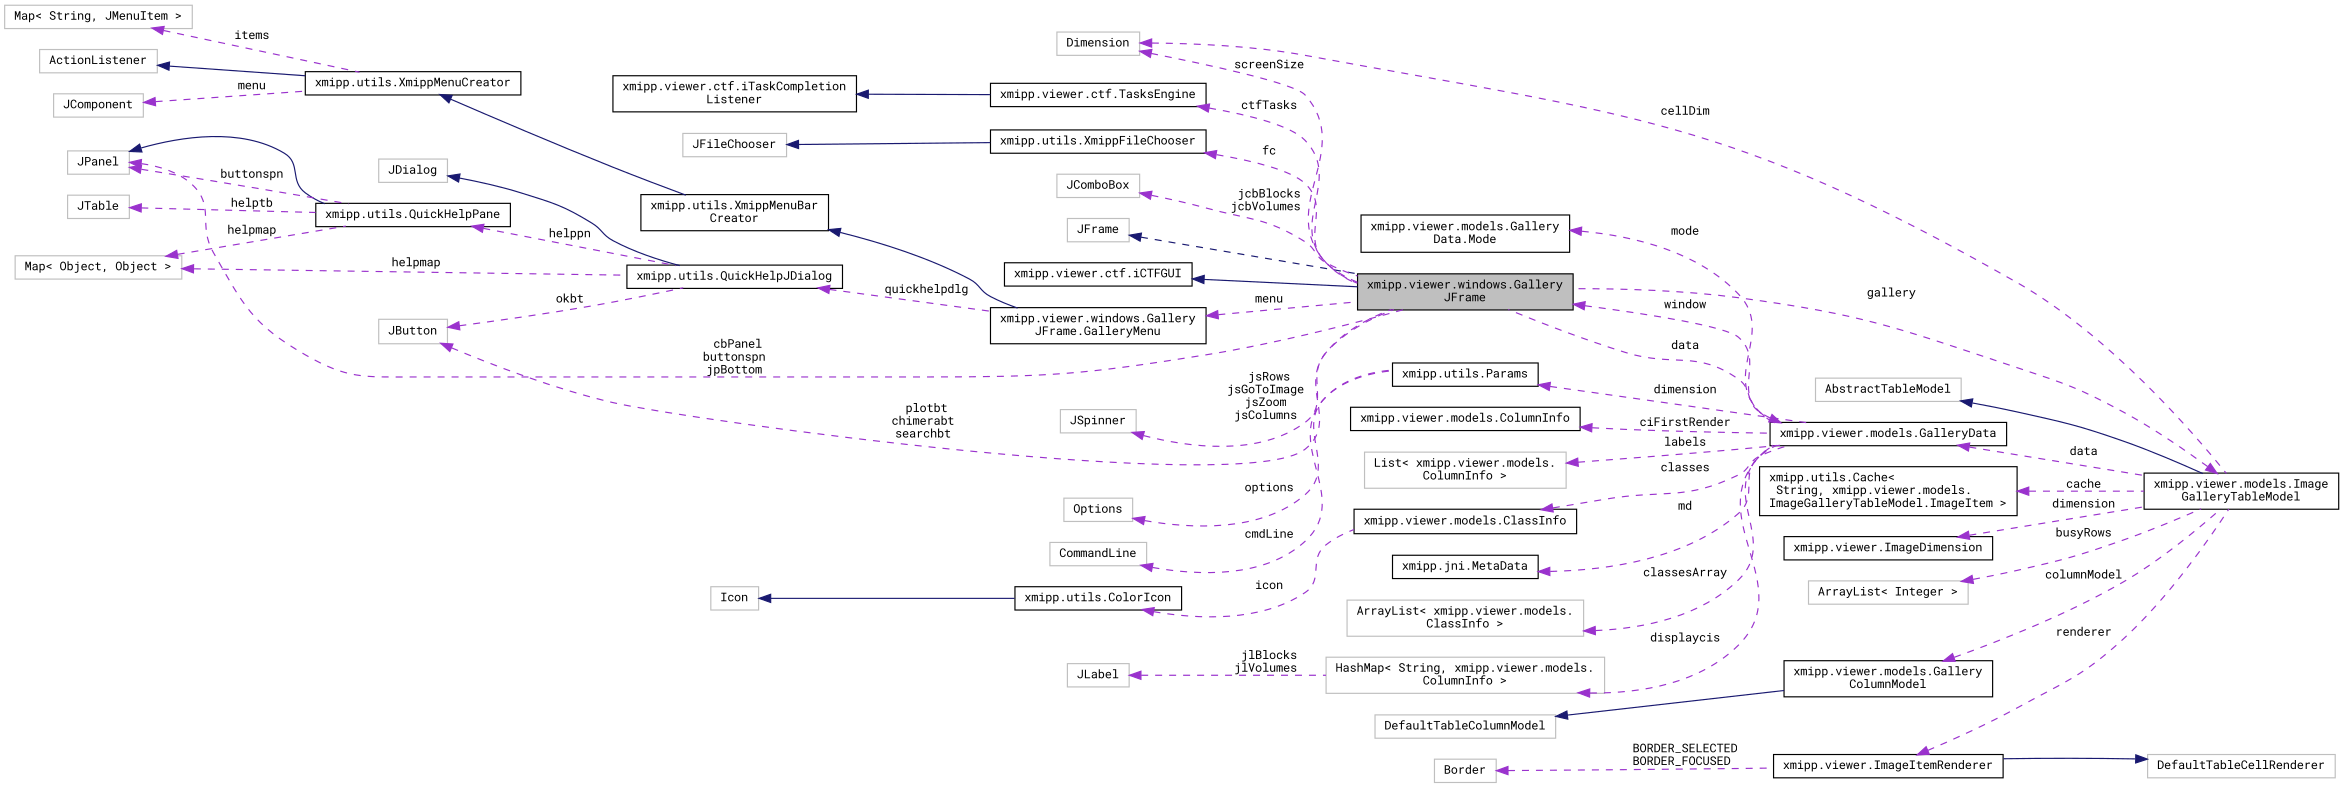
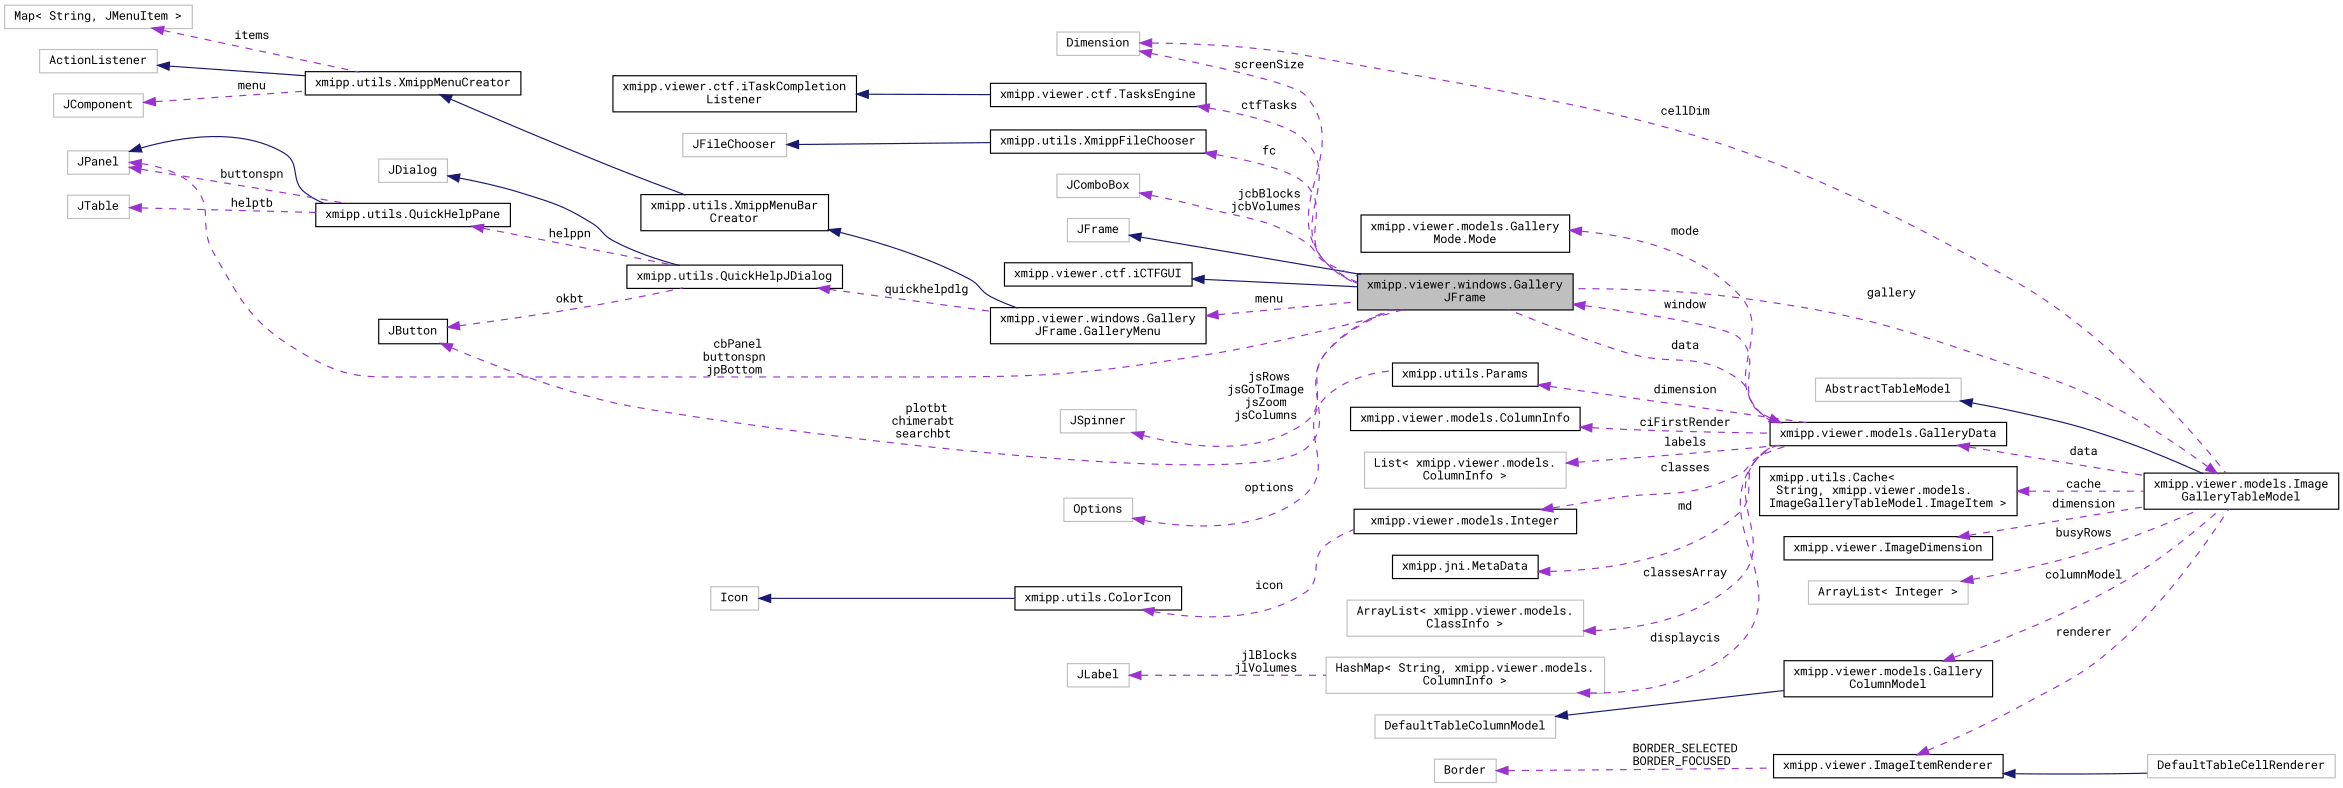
(1465, 234) -> (1465, 234)
(1251, 256) -> (1251, 256)
(98, 267) -> none
(413, 332) -> (413, 332)
(1465, 521) -> (1465, 521)
(1098, 554) -> none
(2069, 758) -> (2081, 774)
